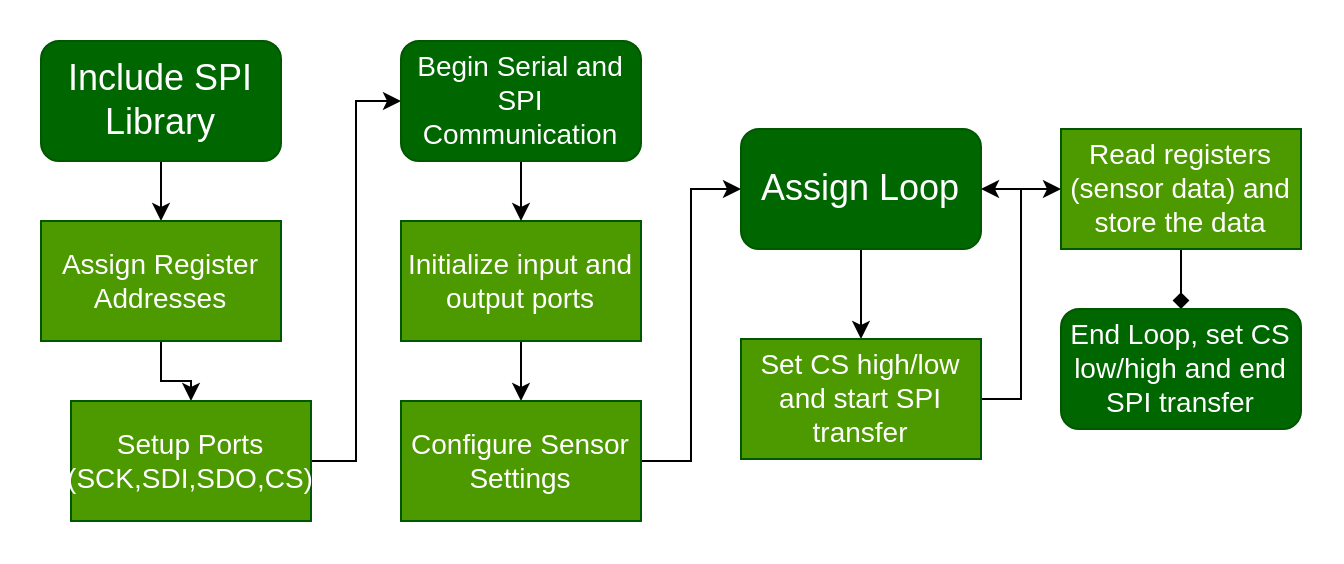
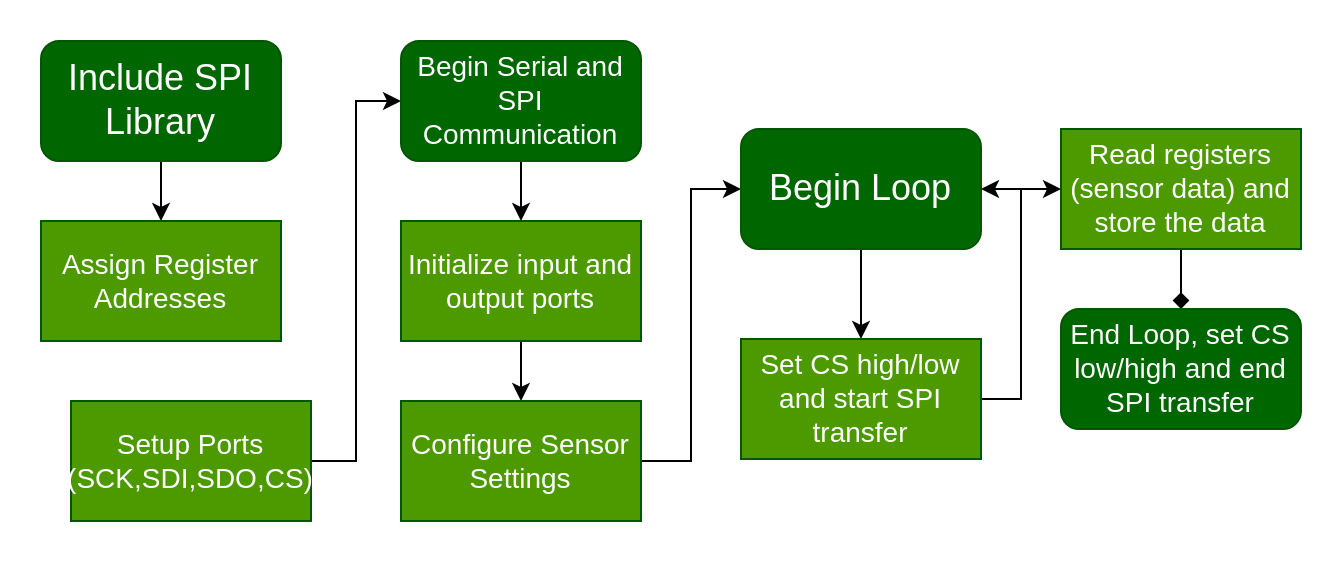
(861, 189) -> (861, 189)
(161, 379) -> none
